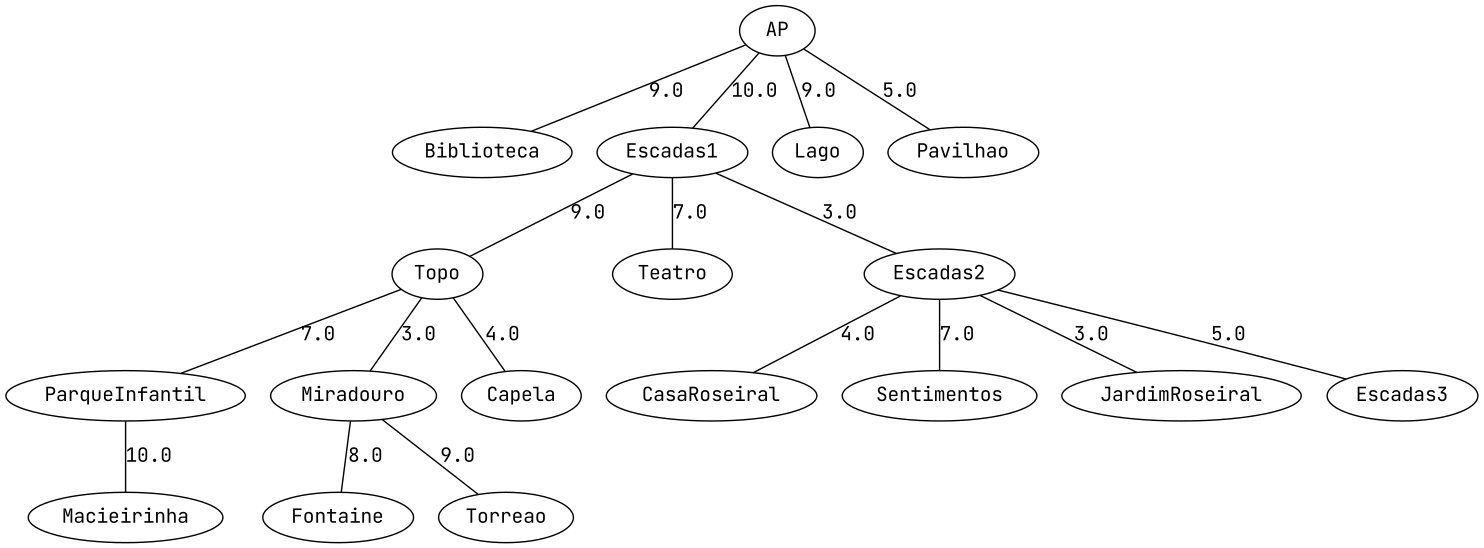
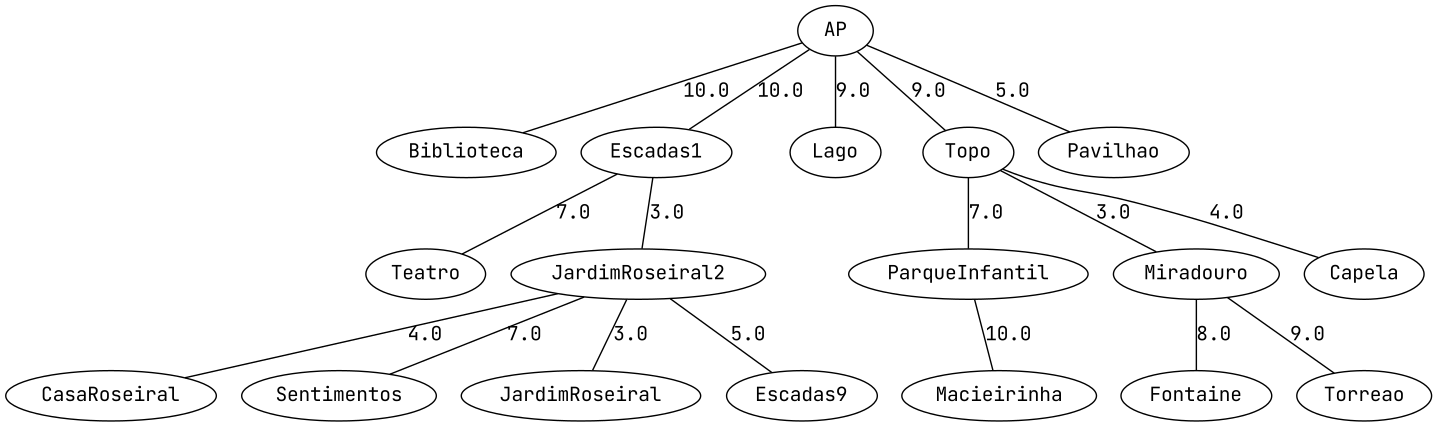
(666, 92) -> (707, 92)
(551, 215) -> (901, 91)
(940, 274) -> (638, 274)
(1403, 396) -> (802, 396)
